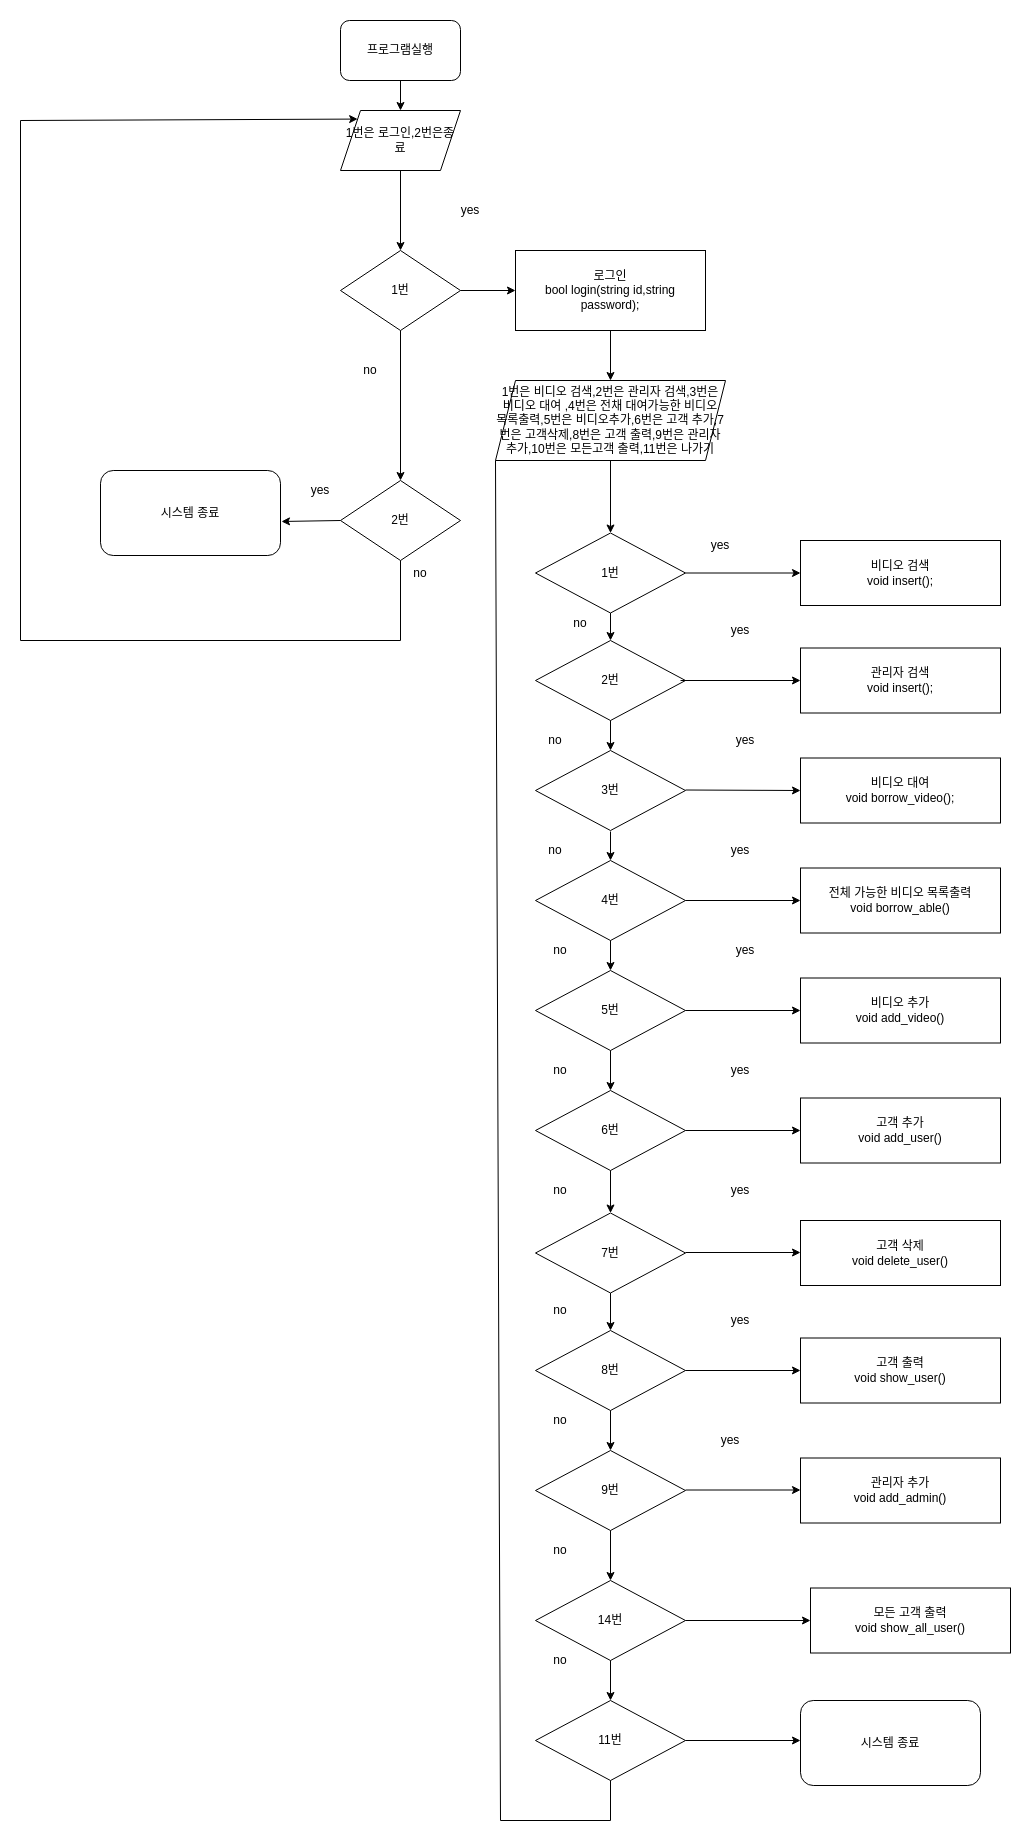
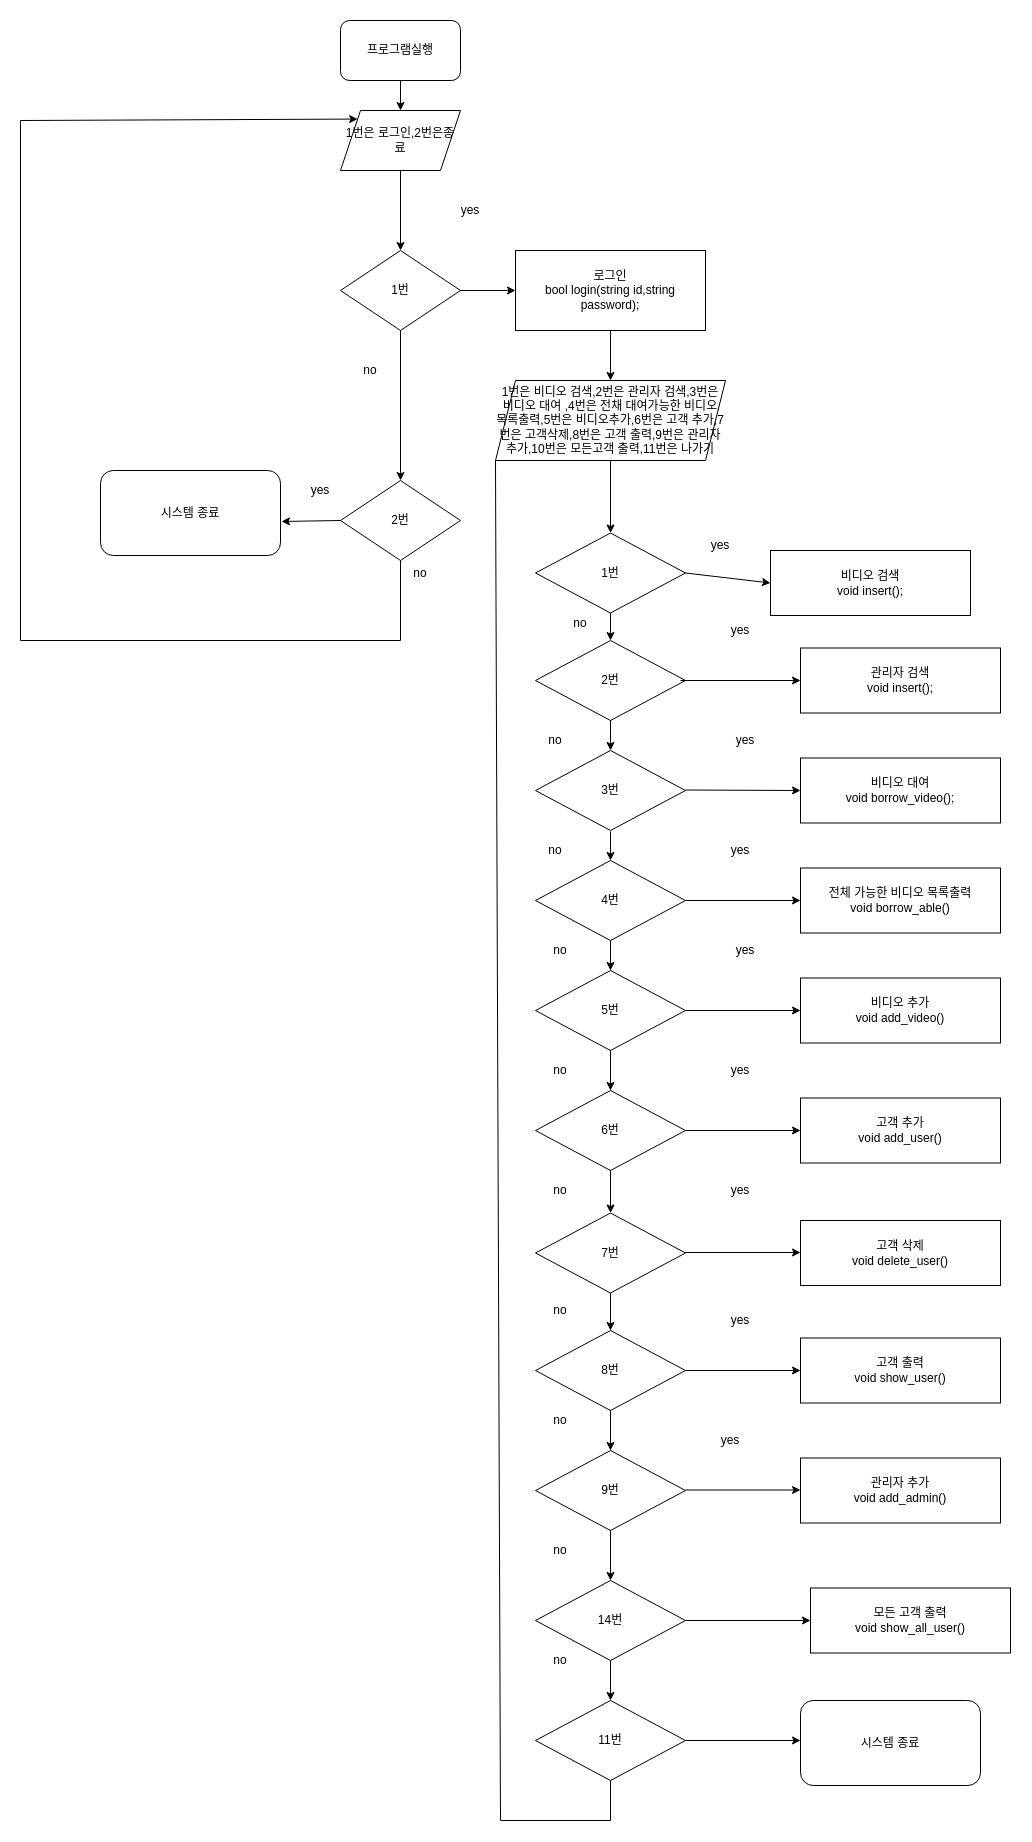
(901, 573) -> (871, 583)
